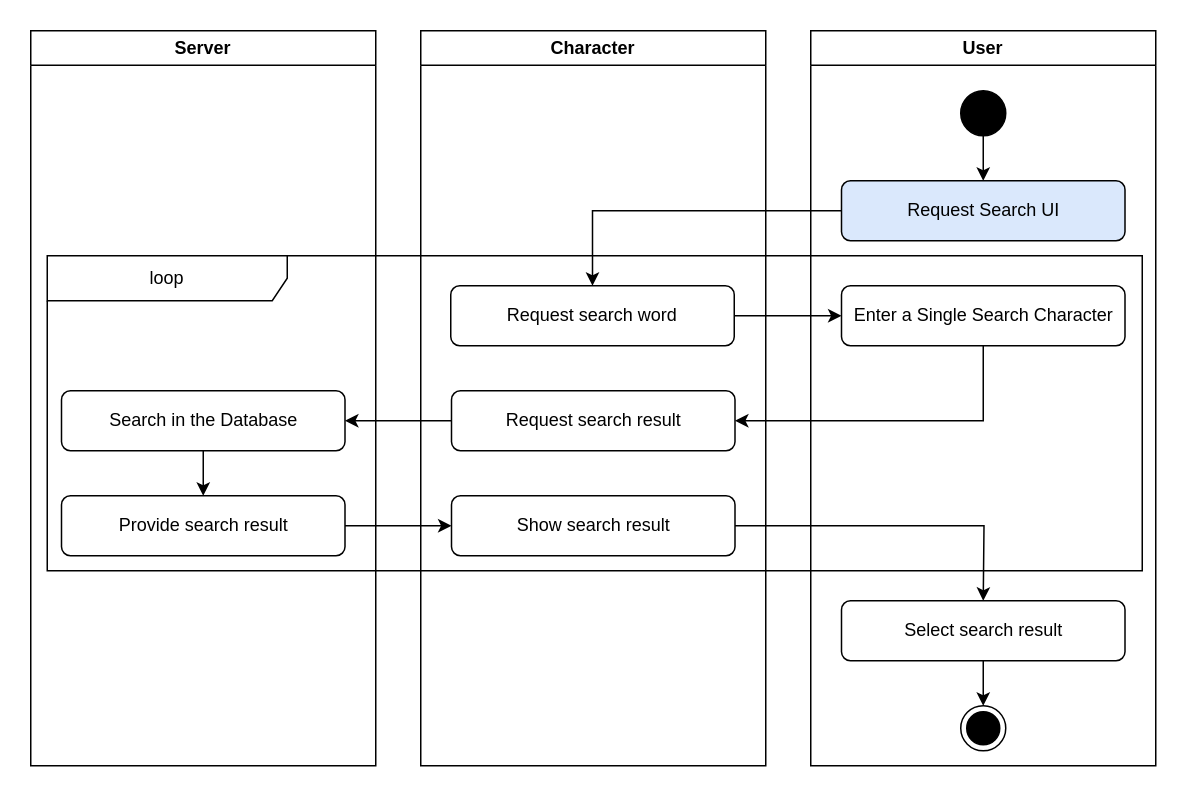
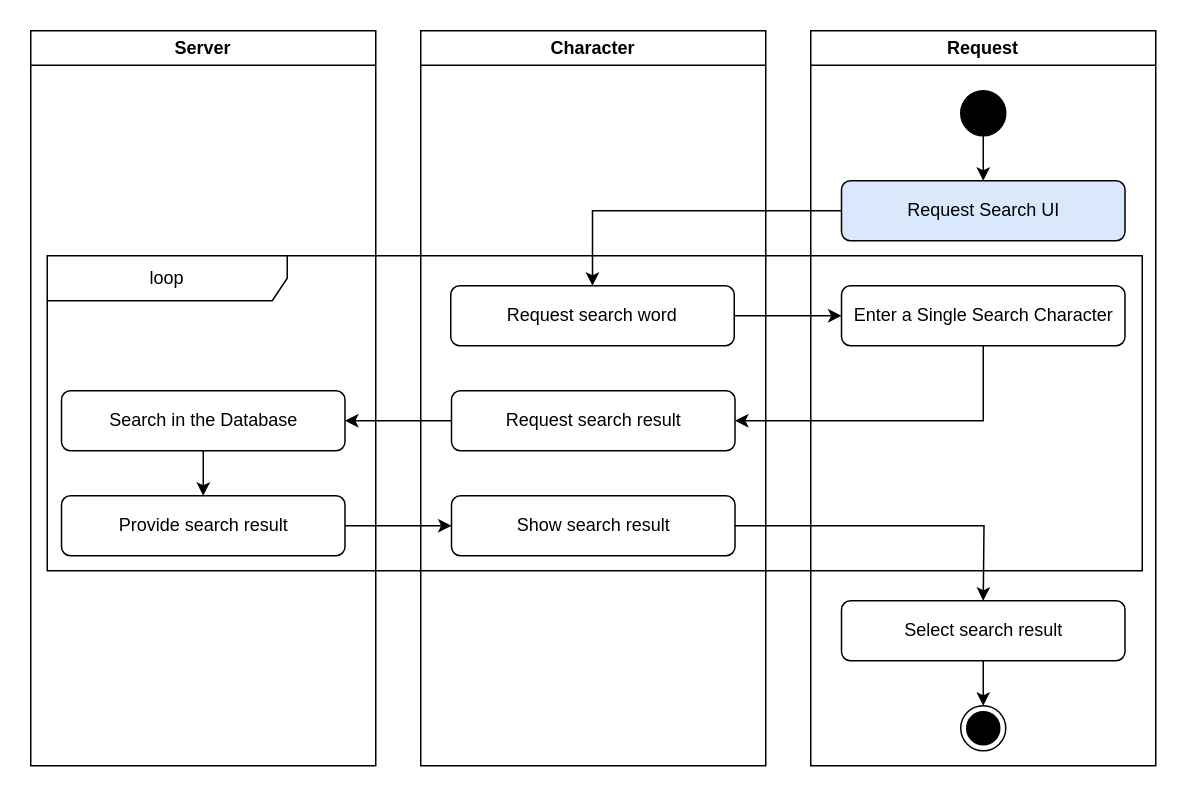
(983, 49) -> (983, 49)
